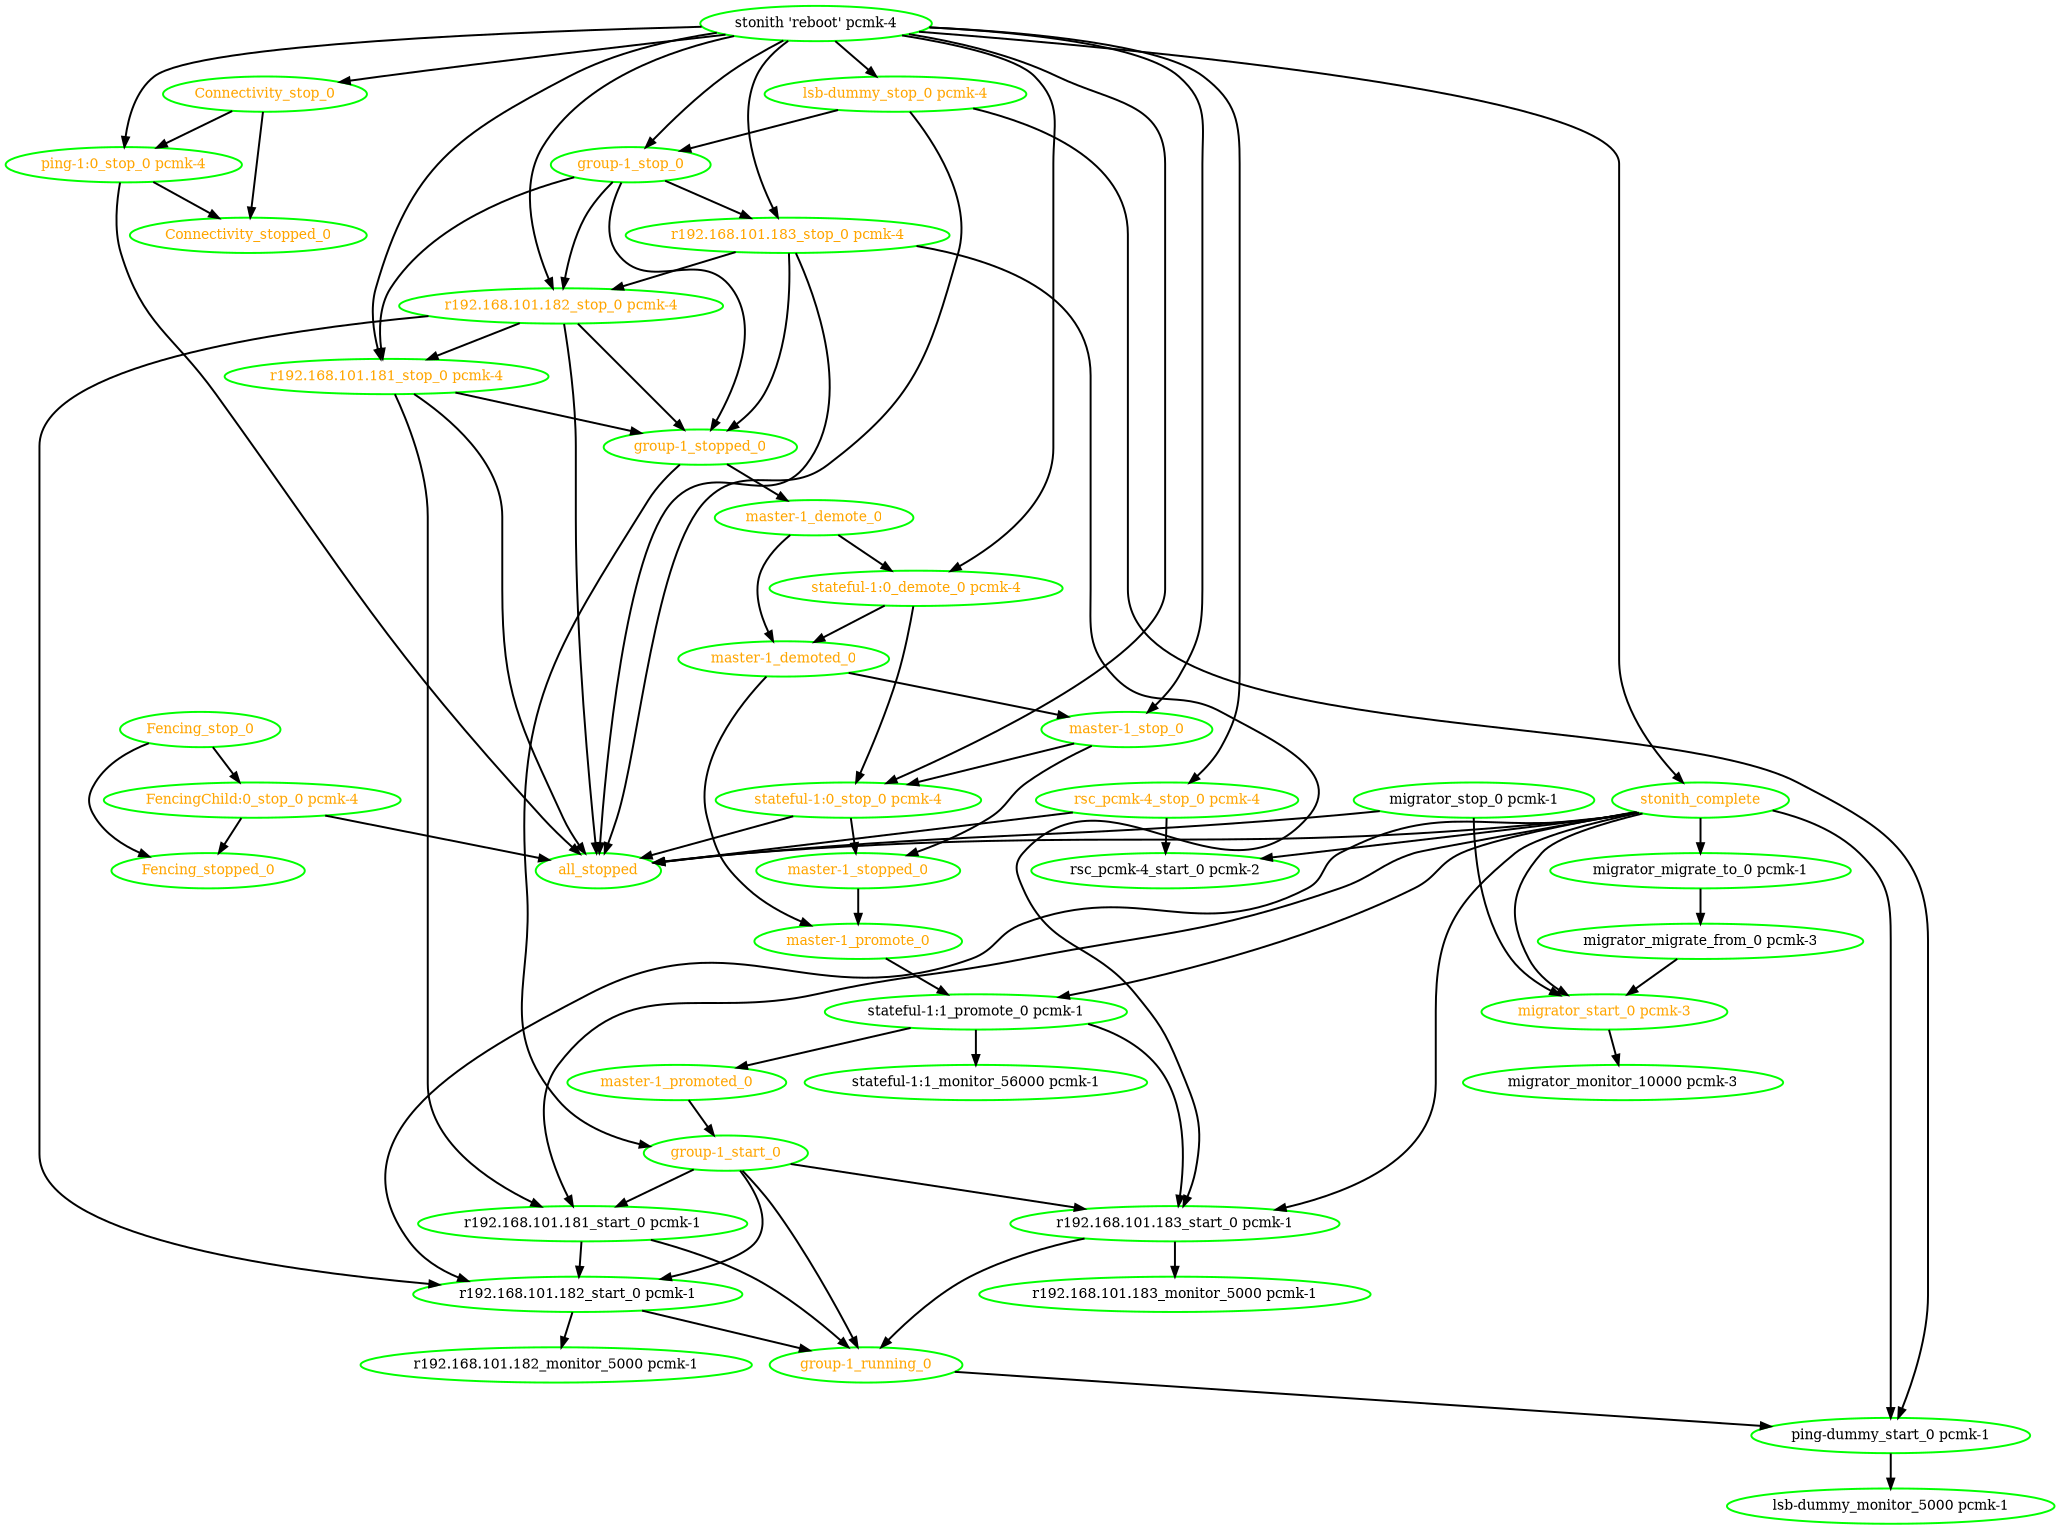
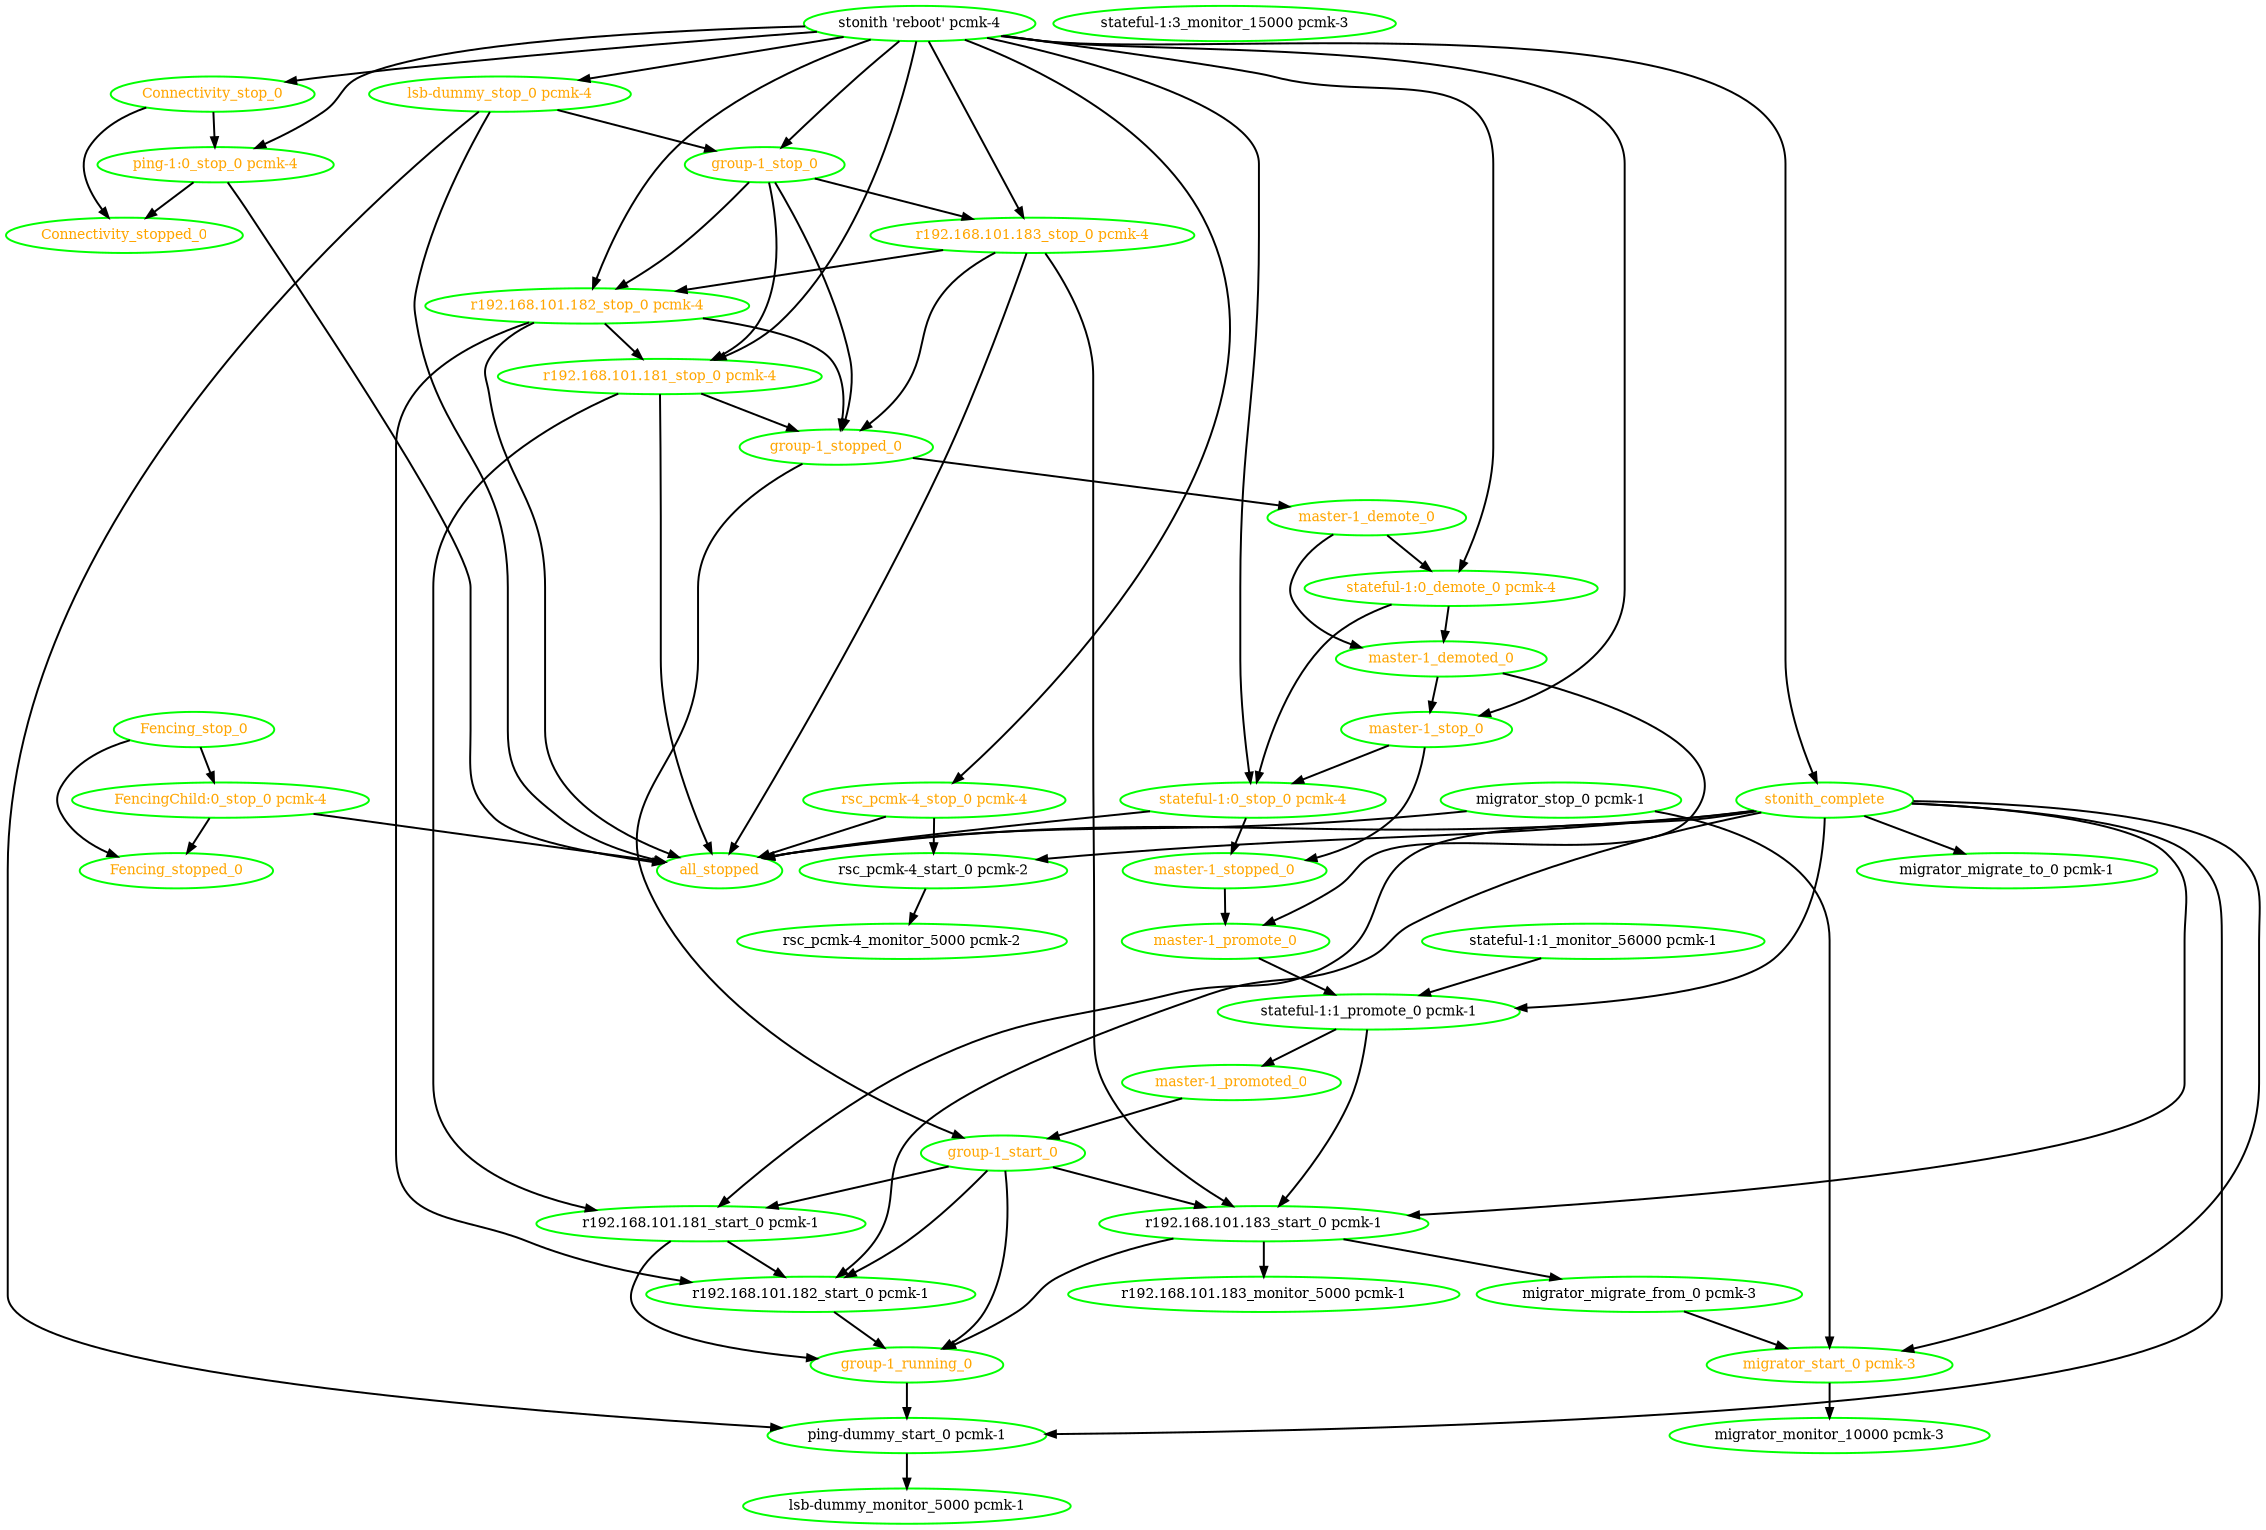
none -> (1225, 24)
(1700, 901) -> (1447, 1258)
none -> (902, 941)
(976, 1042) -> (1485, 975)
(556, 1365) -> none
